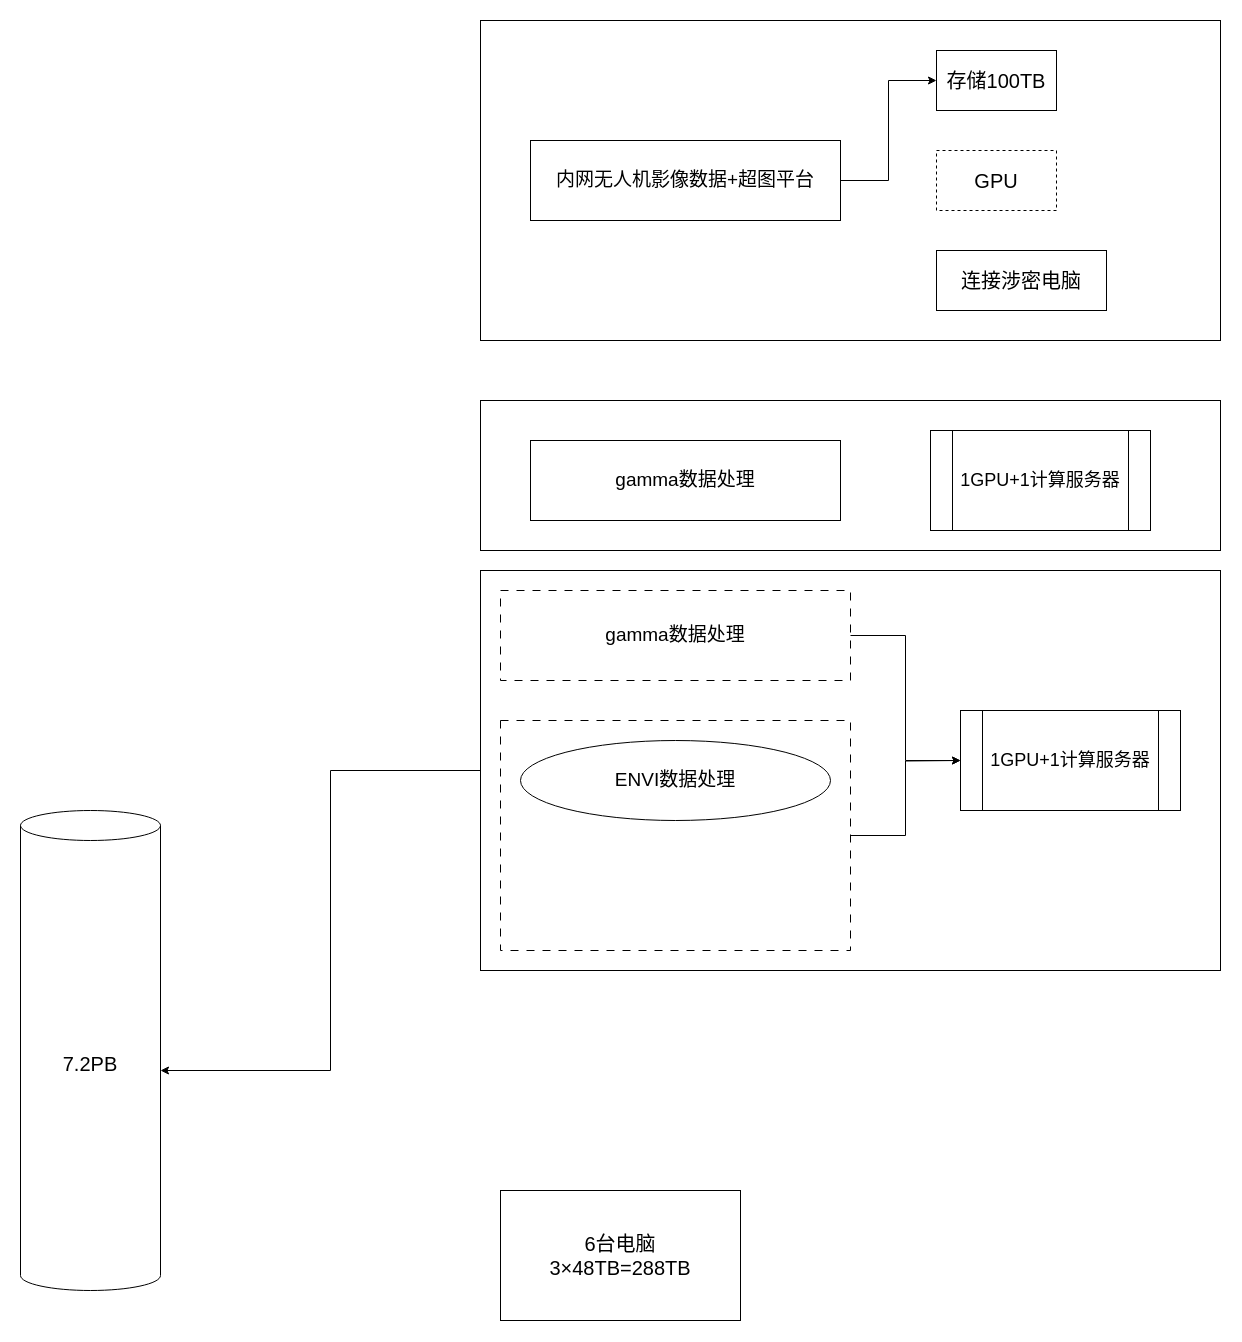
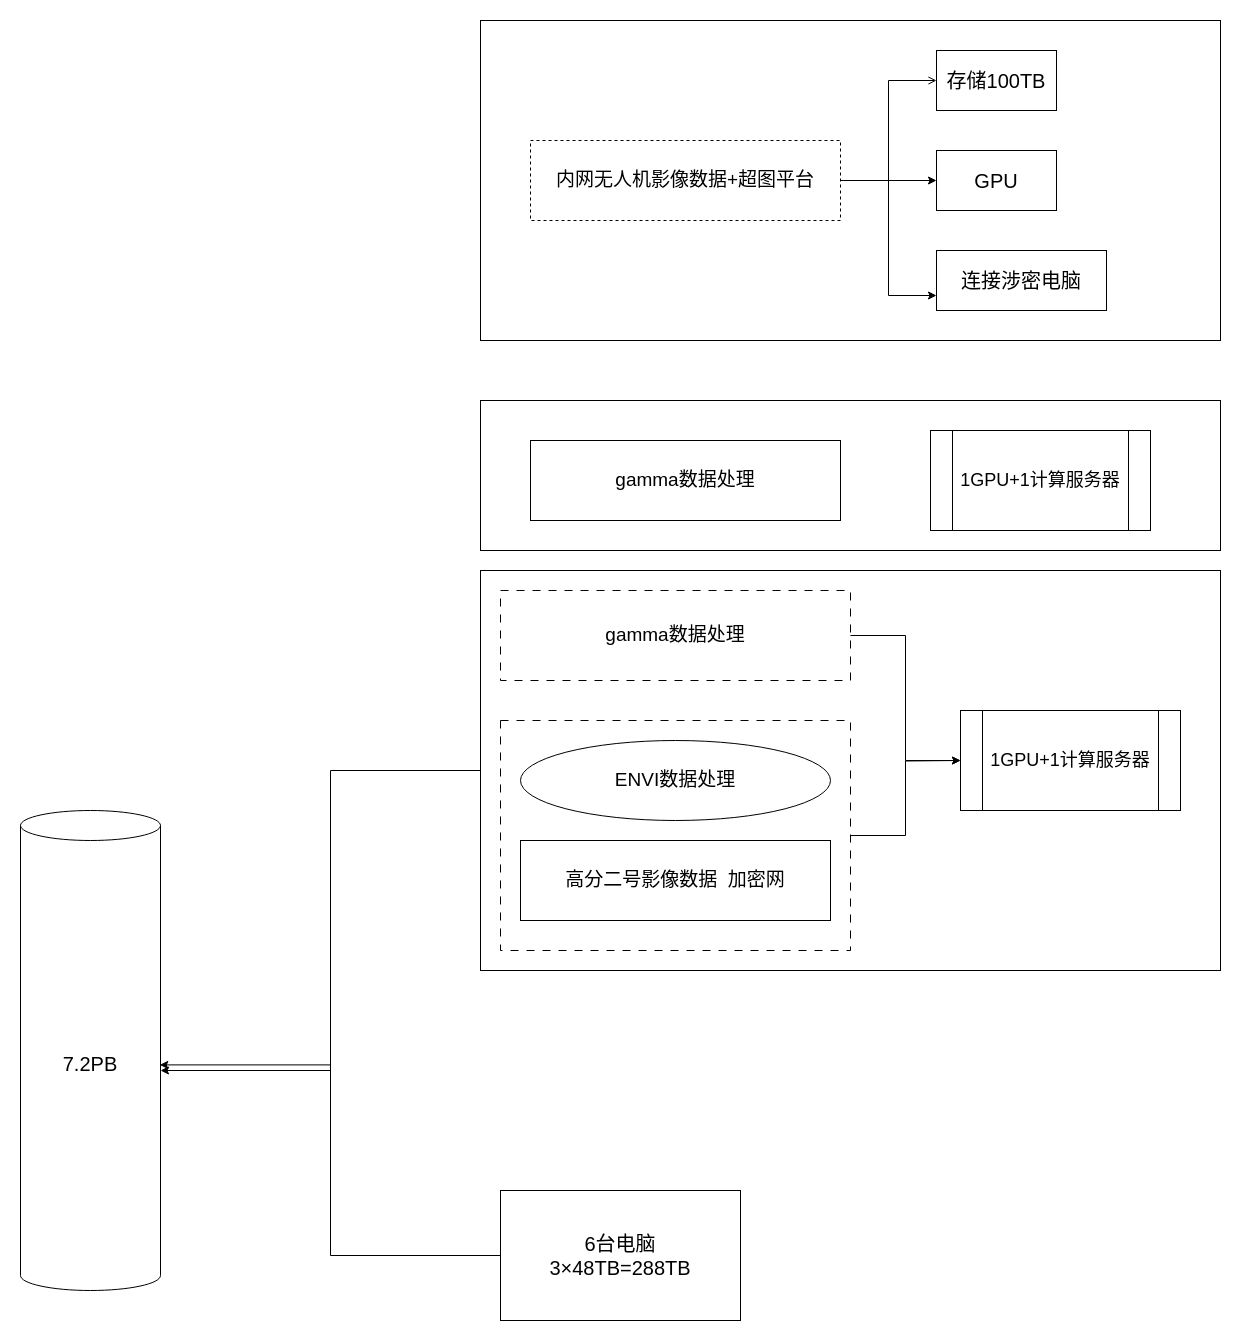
(928, 81) -> (930, 81)
(686, 181) -> (686, 181)
none -> (910, 181)
(997, 181) -> (997, 181)
none -> (889, 259)
none -> (676, 881)
none -> (331, 1249)
